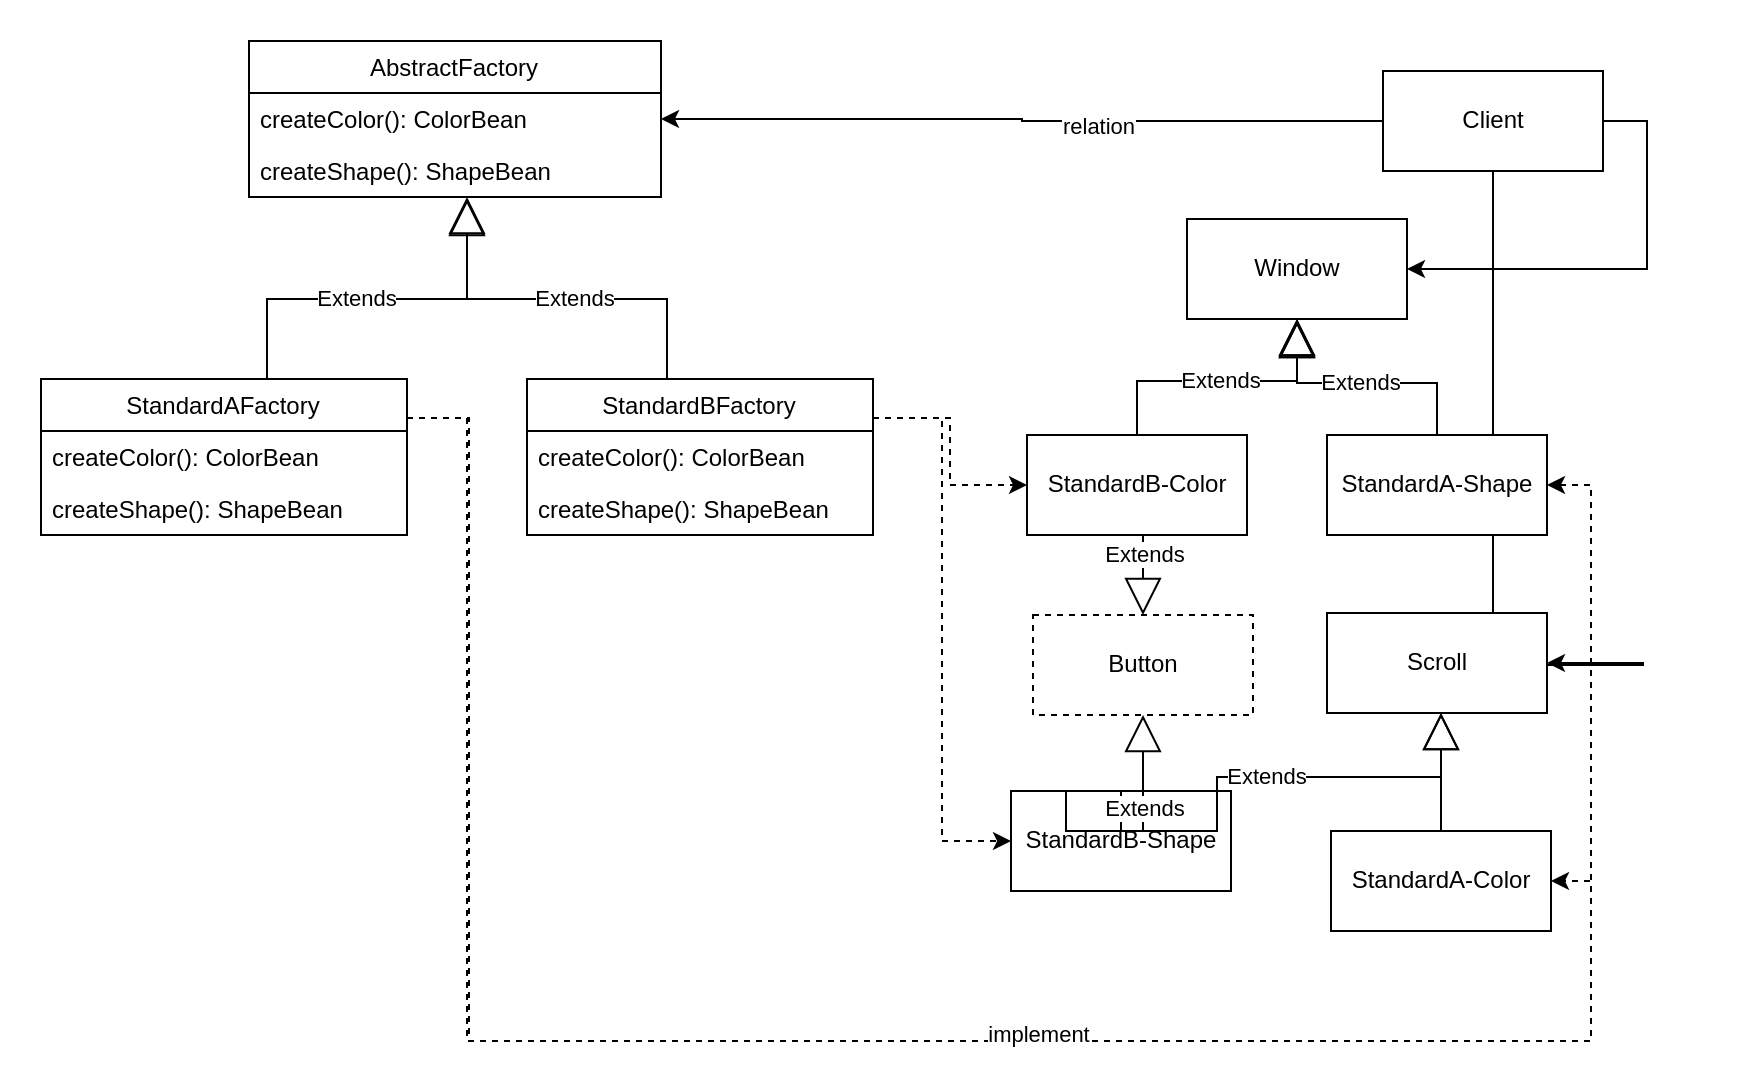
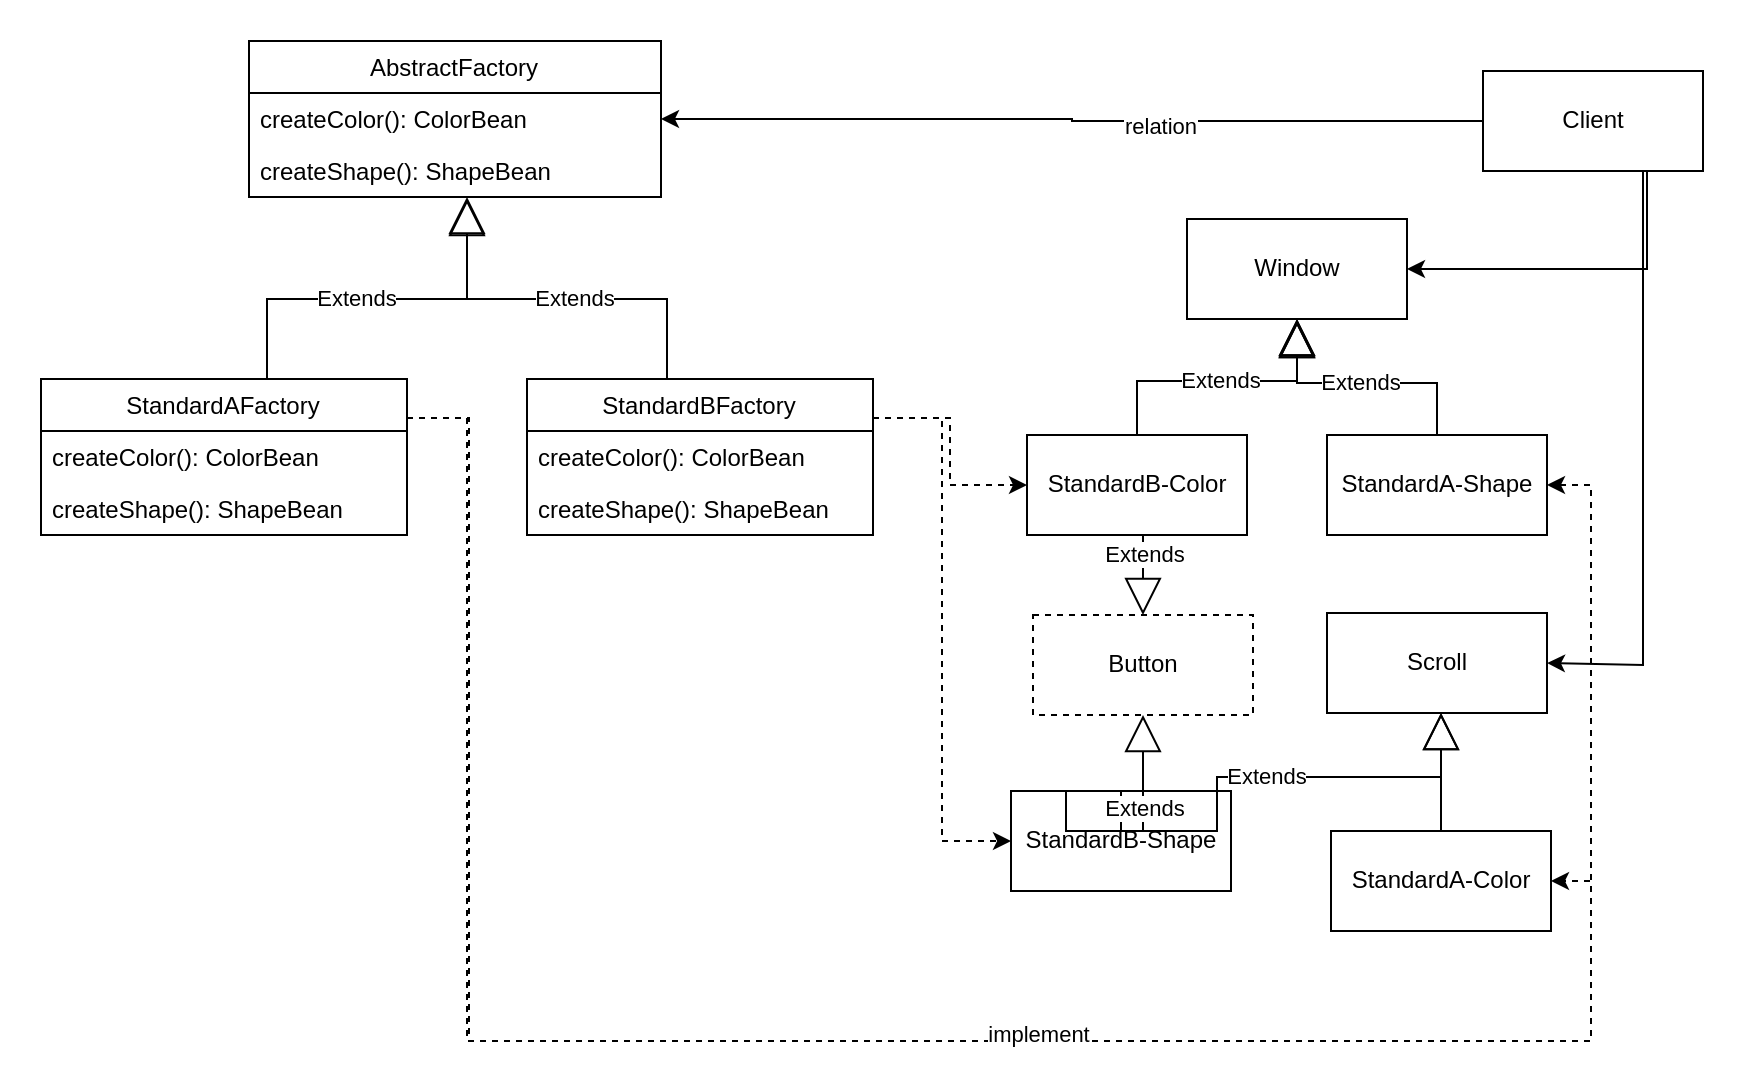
(1493, 121) -> (1593, 121)
